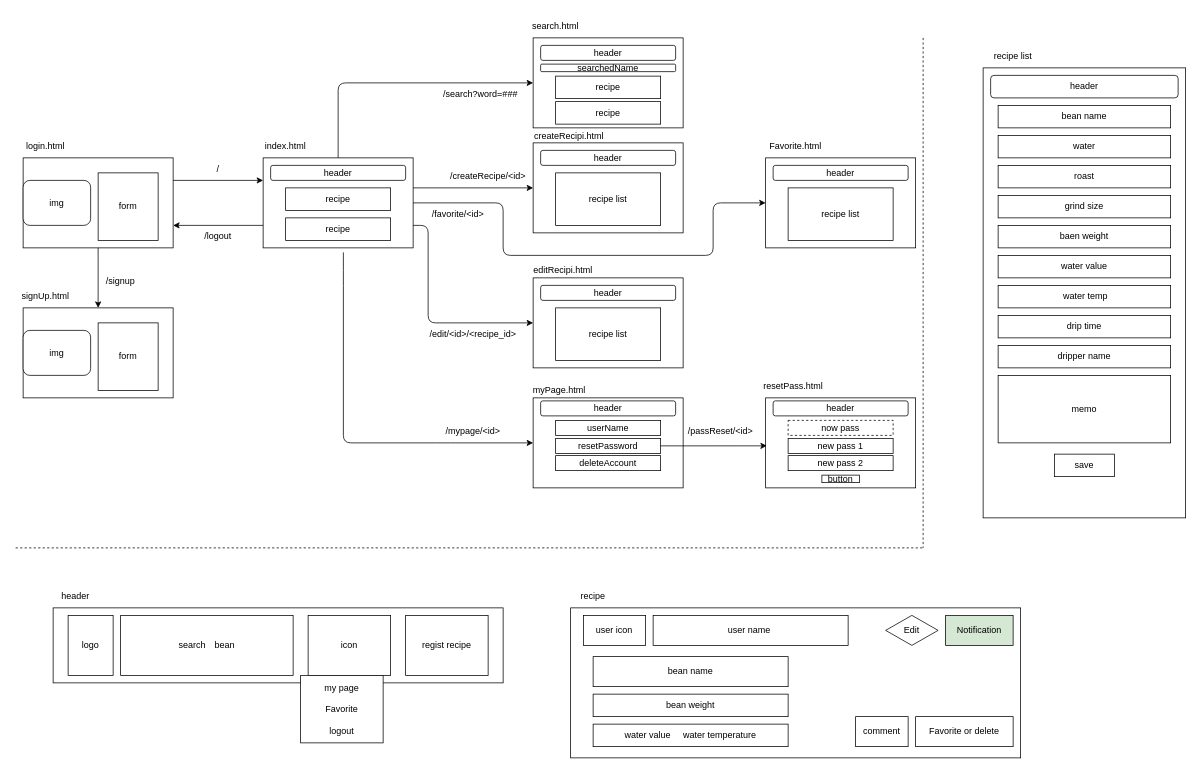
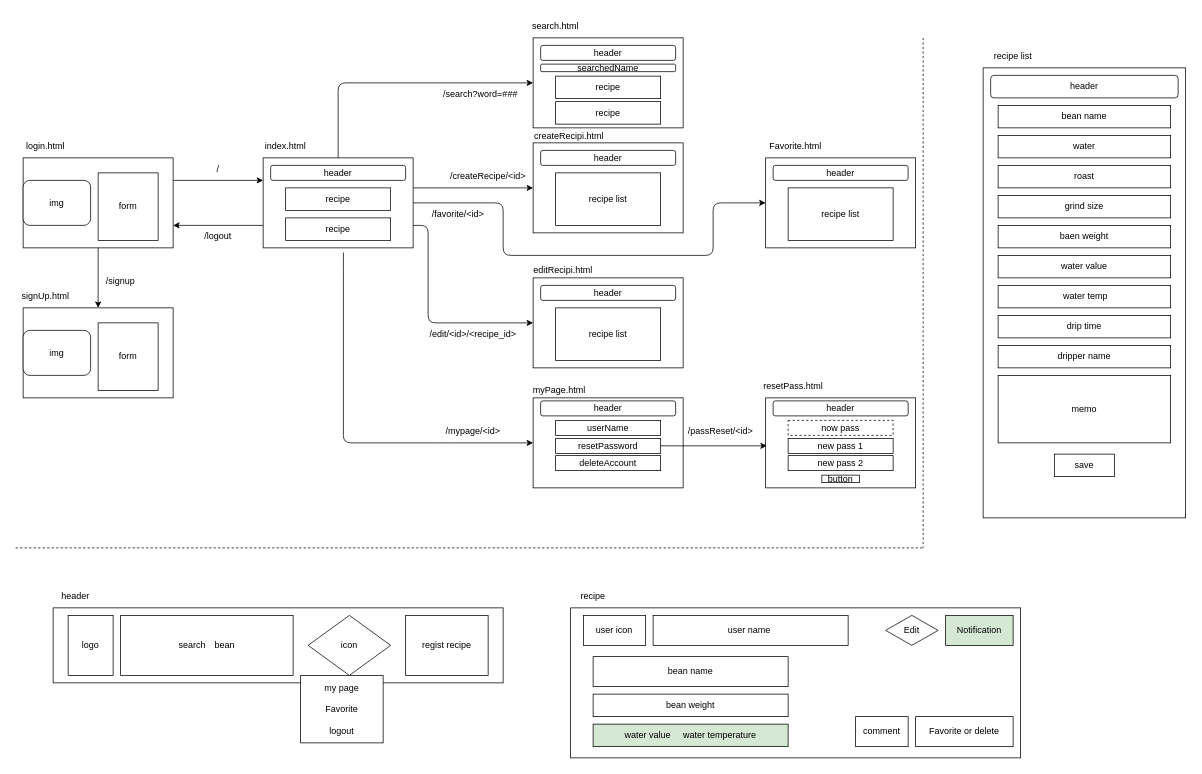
(349, 645) -> (349, 645)
(690, 735) -> (690, 735)
